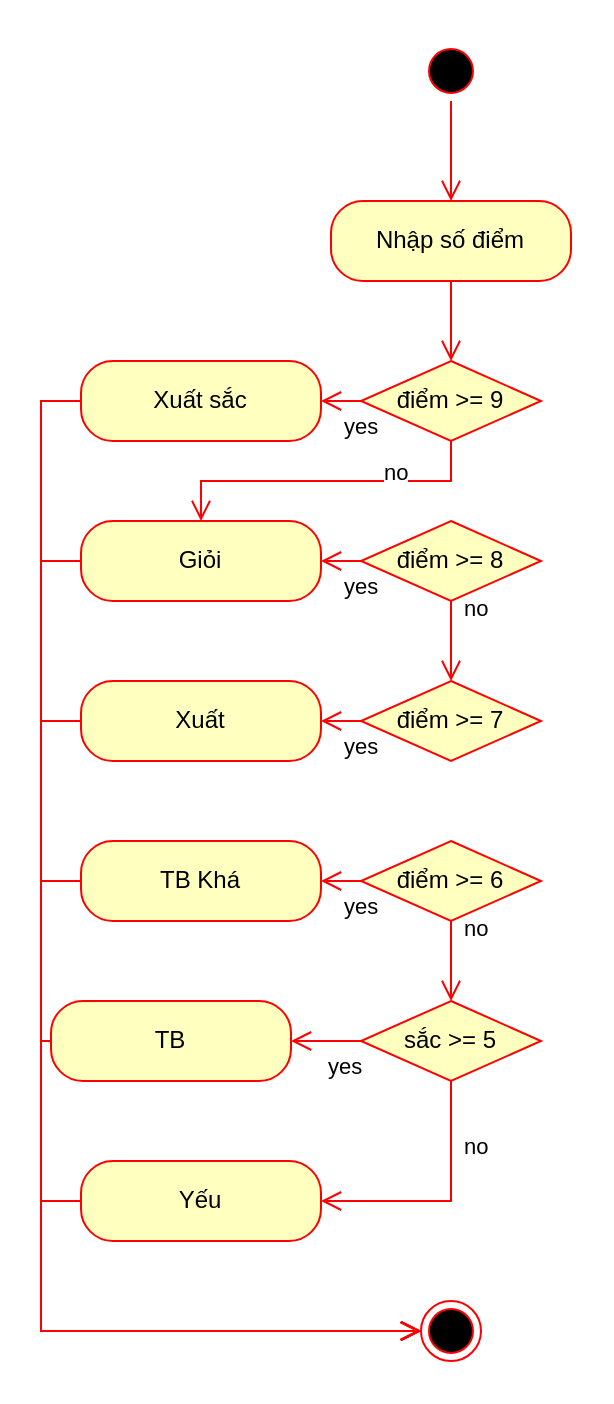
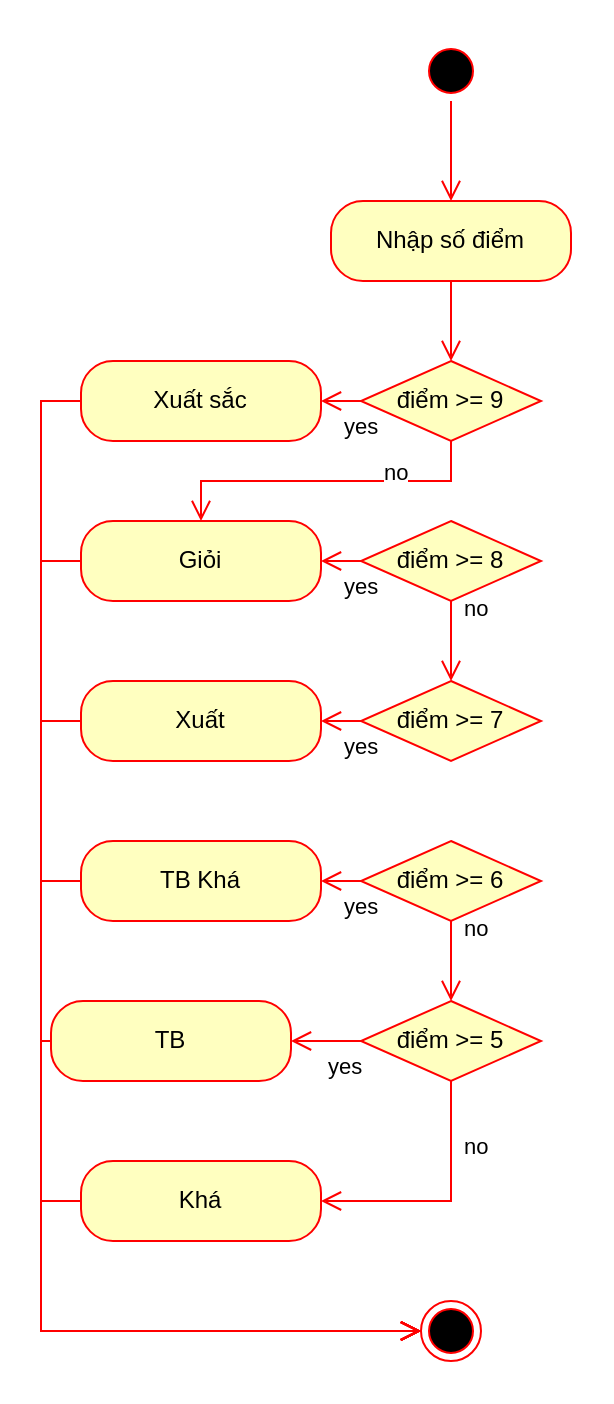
(451, 1041) -> (451, 1041)
(201, 1201) -> (201, 1201)
